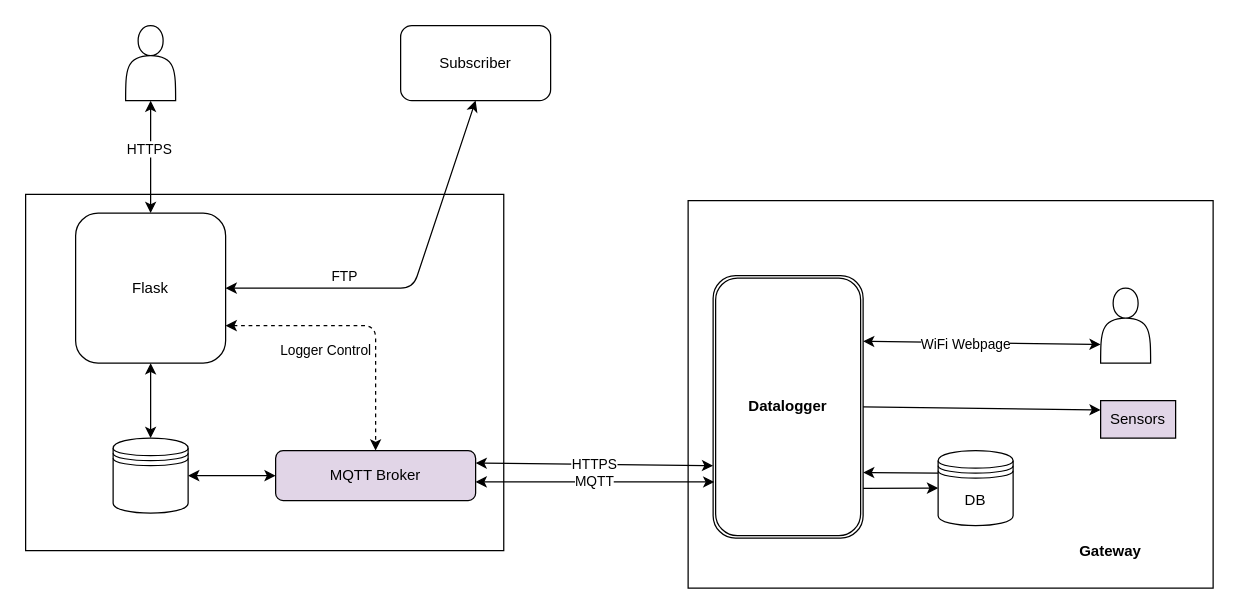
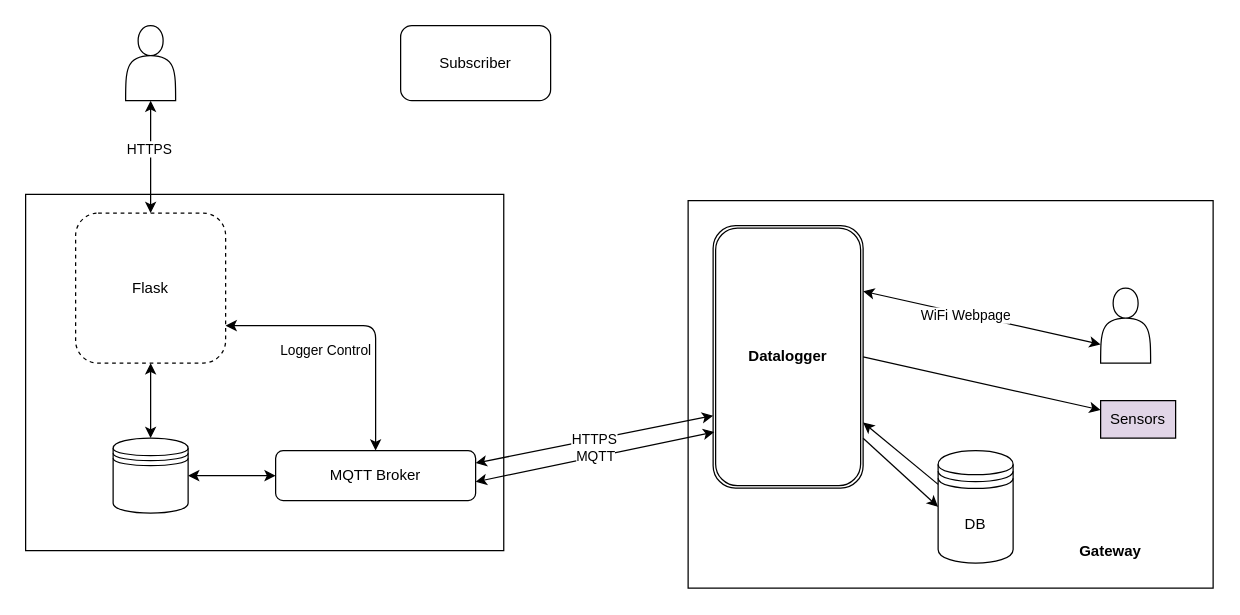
(415, 281) -> none
(151, 288) -> (151, 288)
(358, 326) -> (358, 326)
(788, 407) -> (788, 357)
(376, 476) -> (376, 476)
(976, 488) -> (976, 507)
